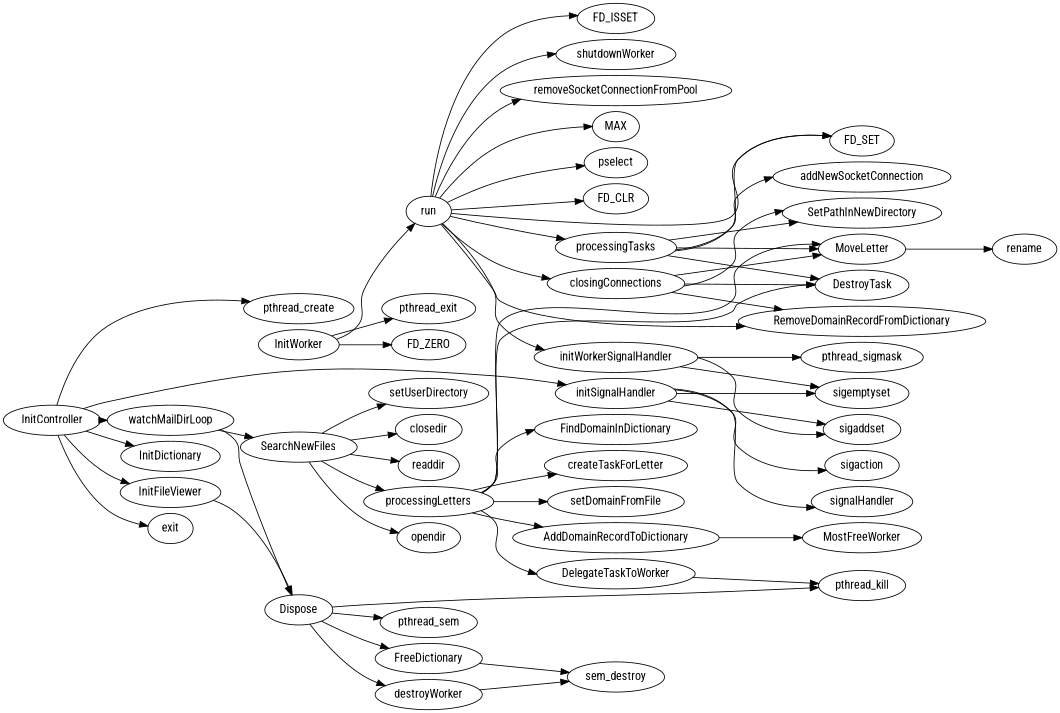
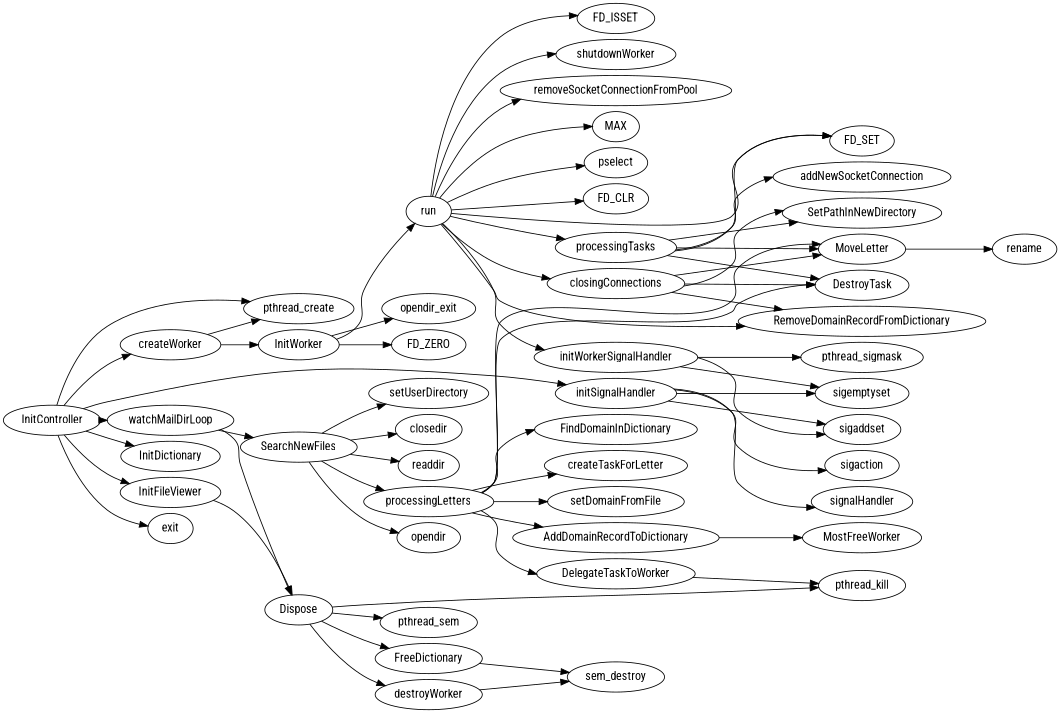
(429, 309) -> (429, 309)
none -> (170, 345)
